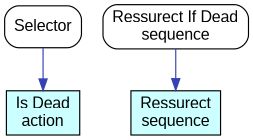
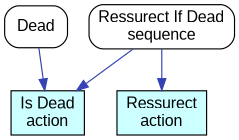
(43, 27) -> (36, 27)
none -> (110, 66)
(176, 113) -> (162, 113)
